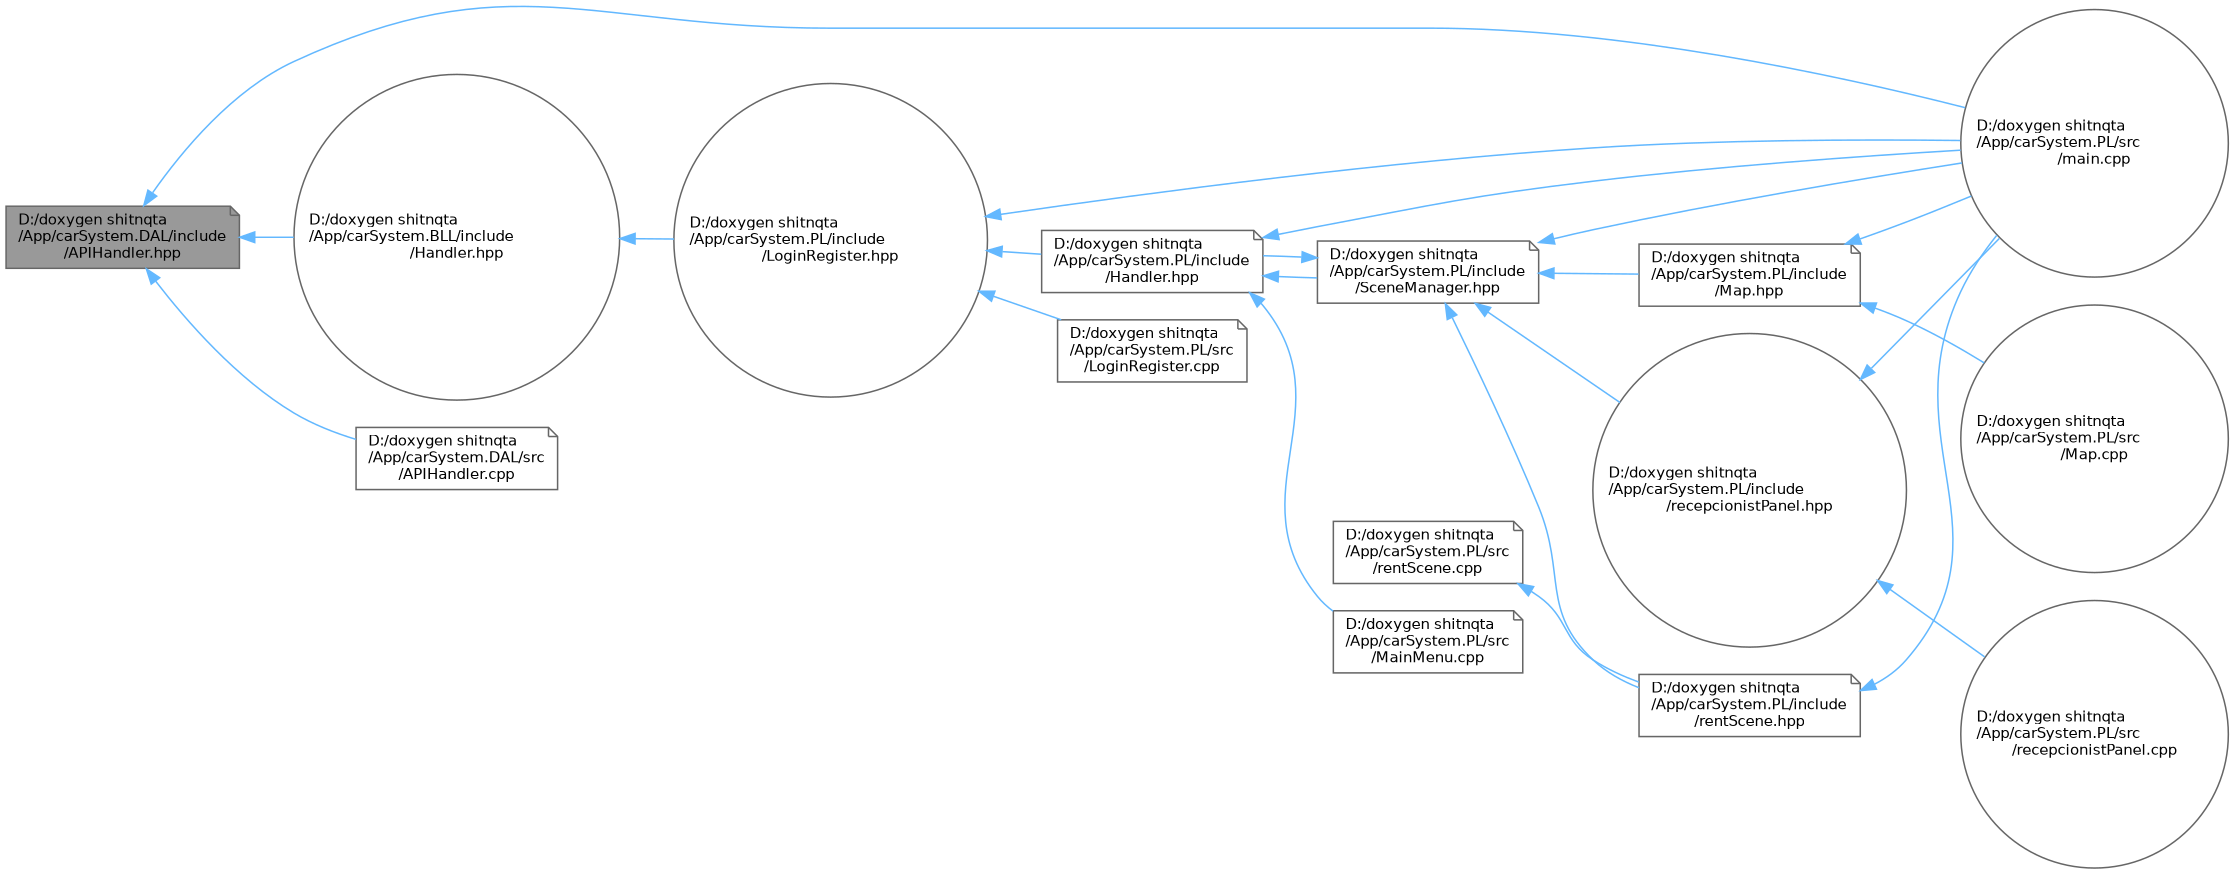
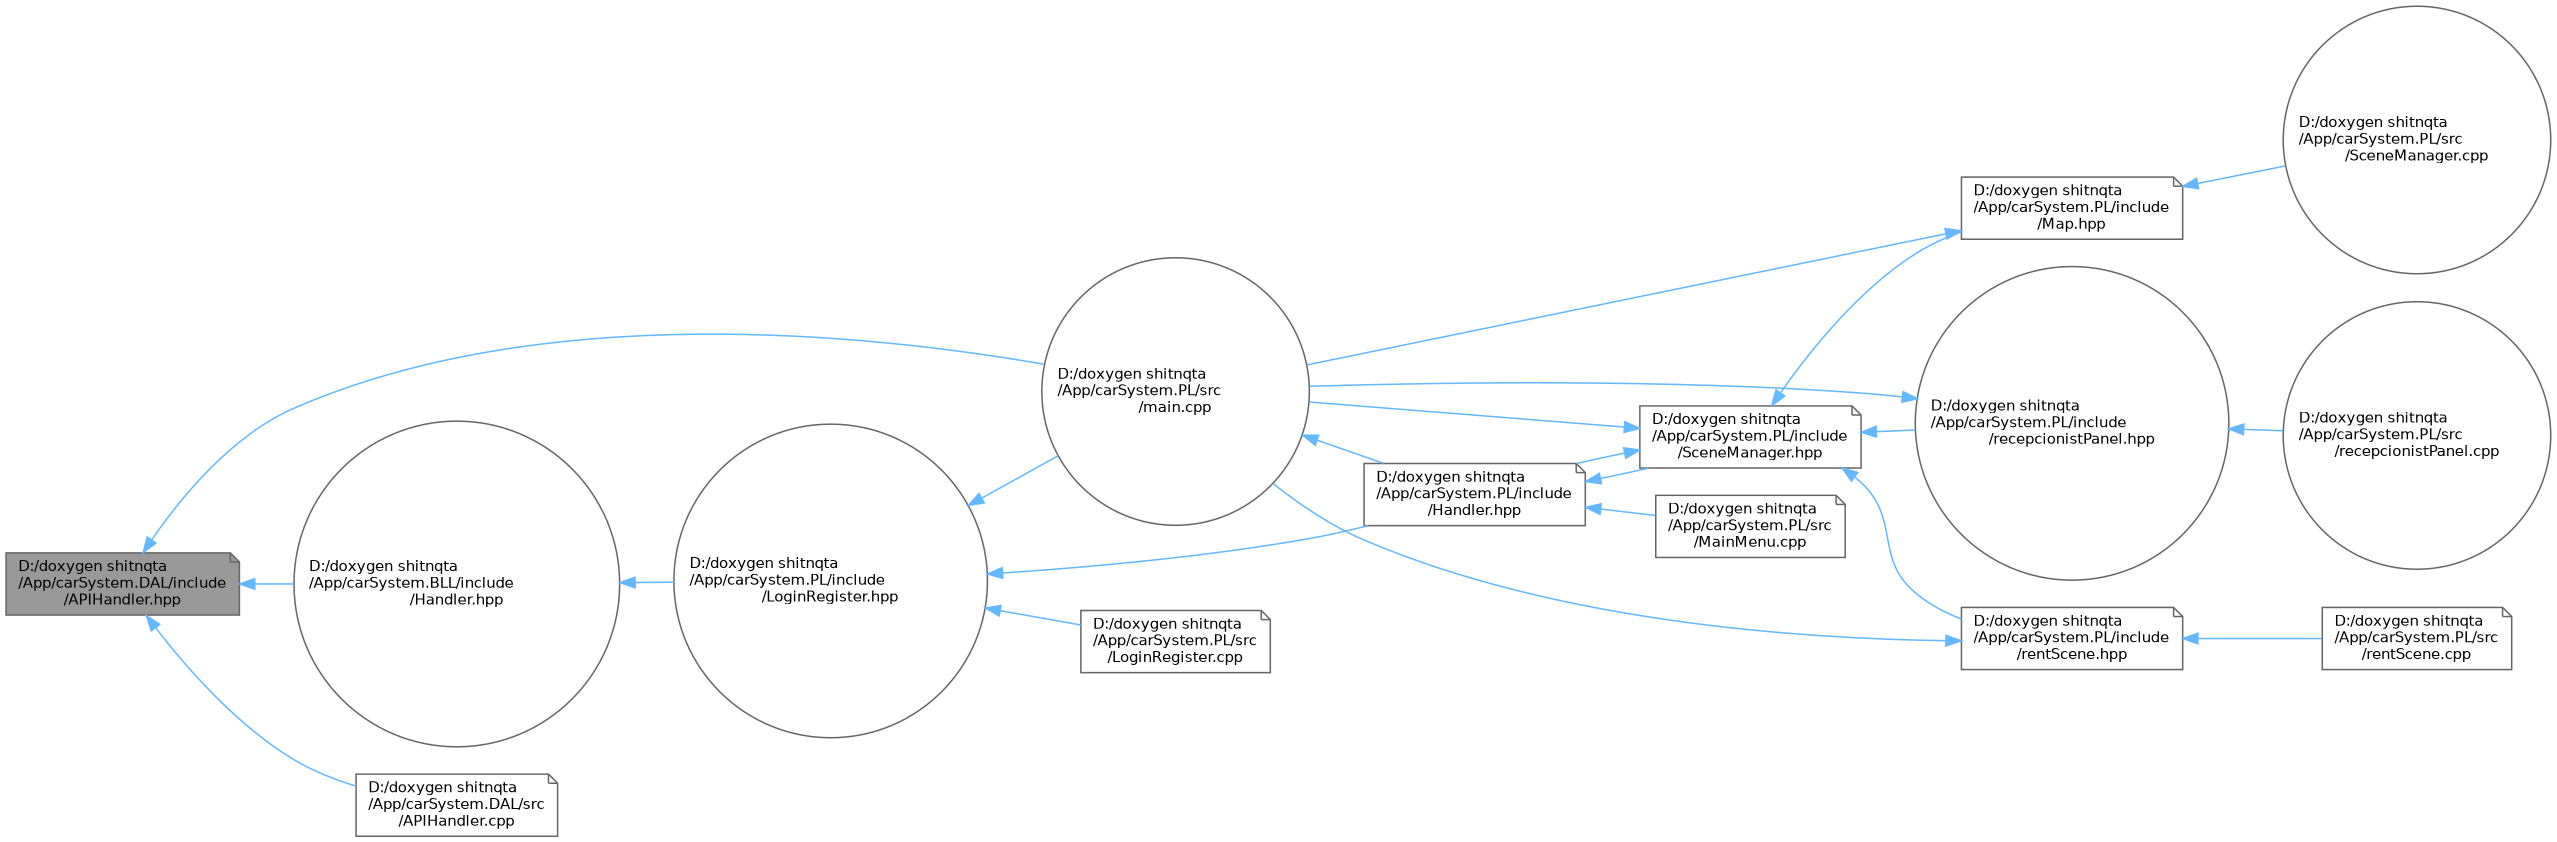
(1618, 178) -> (1351, 452)
(2095, 439) -> (2417, 140)
(1577, 646) -> (2260, 639)
